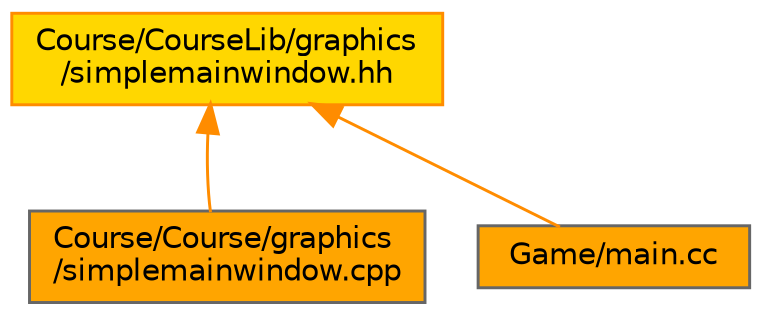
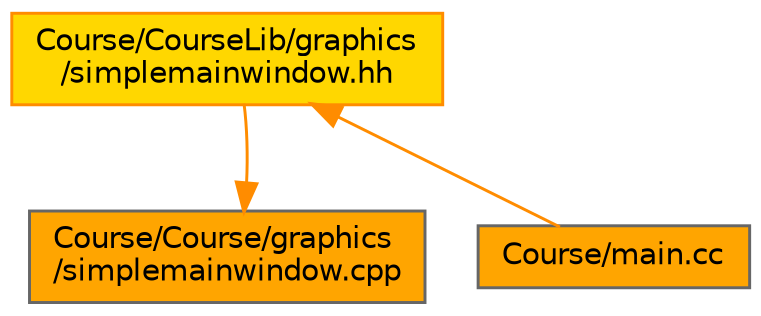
(208, 173) -> (247, 143)
(614, 257) -> (614, 257)
